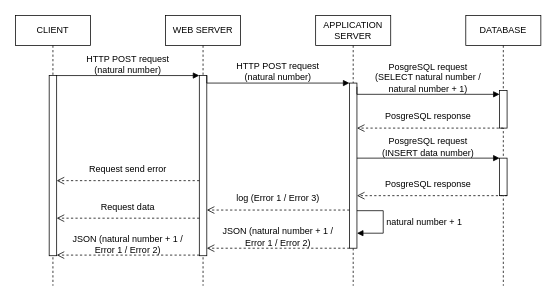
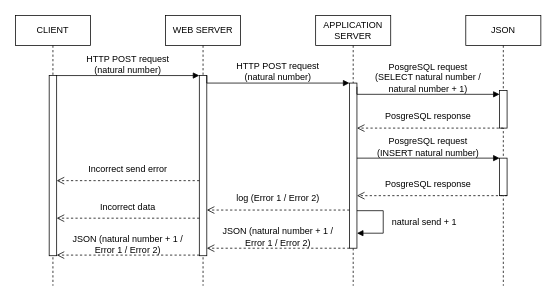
(503, 30) -> (503, 30)
(428, 147) -> (428, 147)
(128, 169) -> (128, 169)
(278, 198) -> (278, 198)
(128, 207) -> (128, 207)
(424, 222) -> (424, 222)
